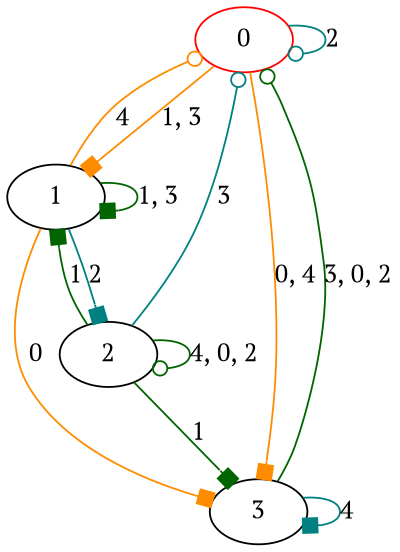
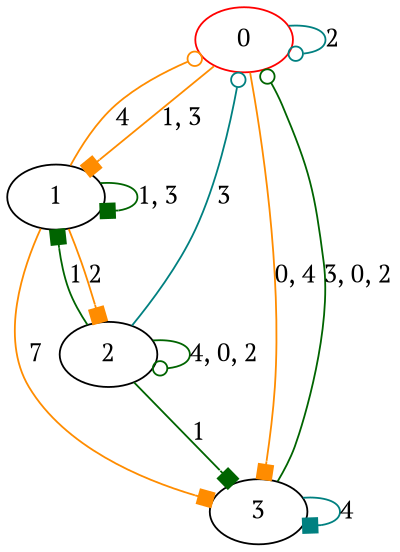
(83, 266) -> (83, 266)
(36, 354) -> (36, 354)
